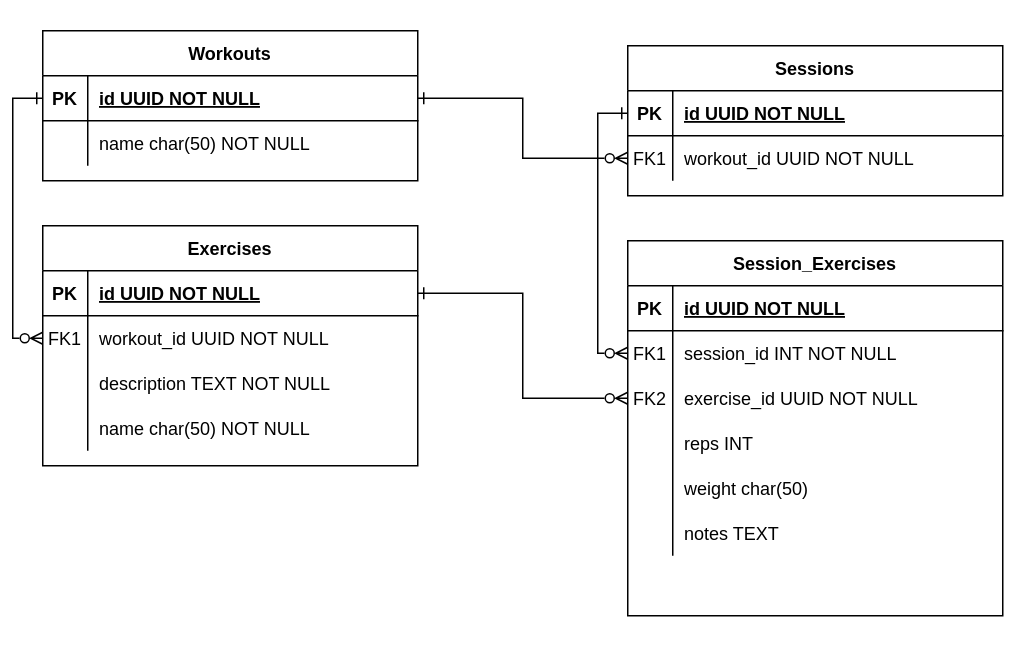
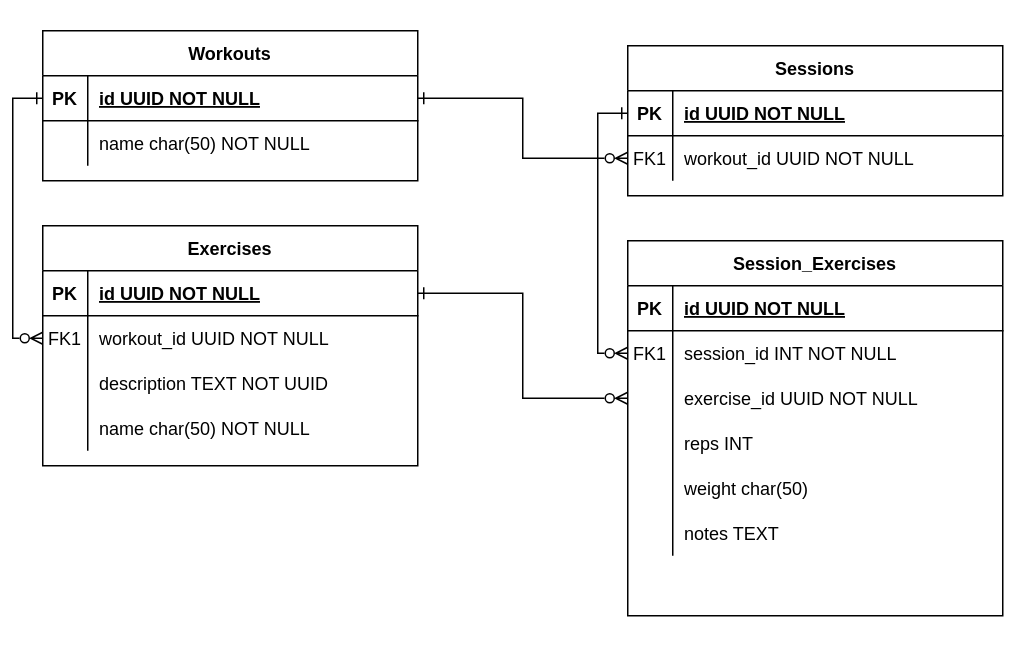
(213, 384) -> (213, 384)
(650, 398) -> none
